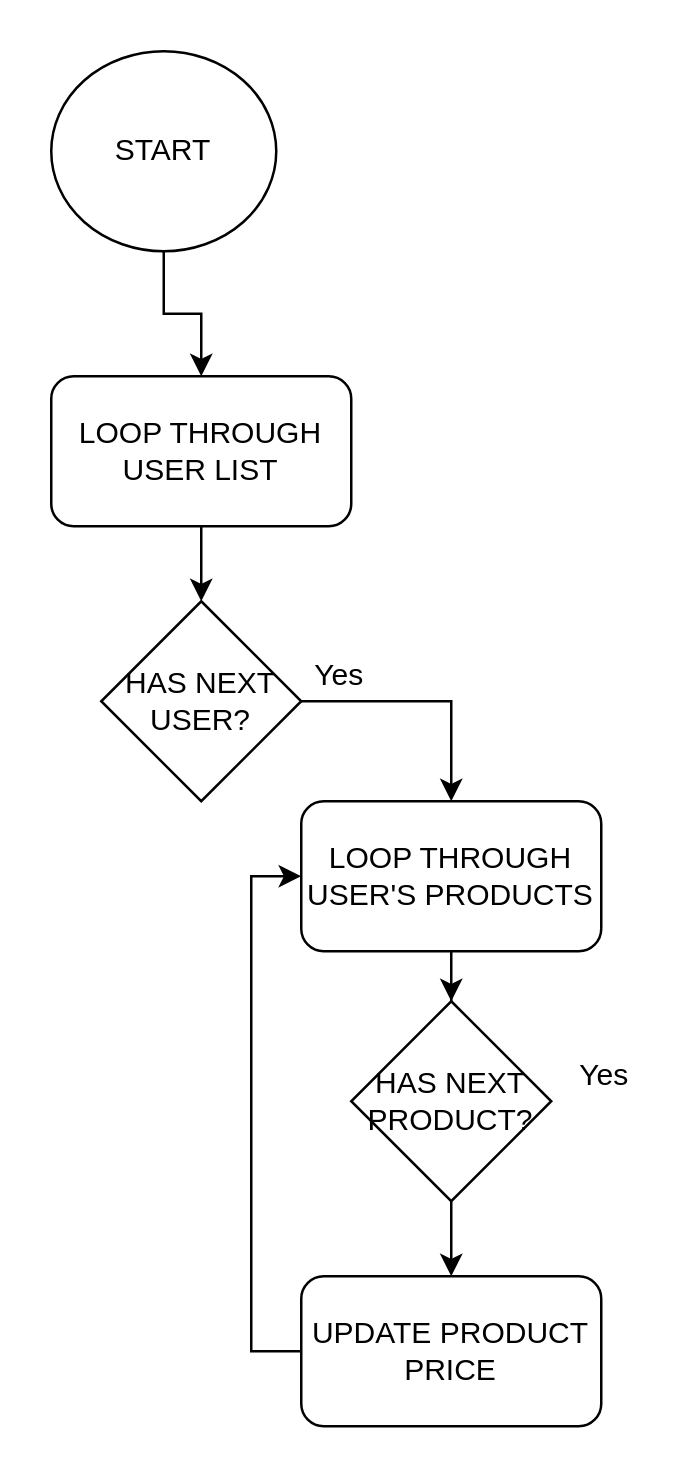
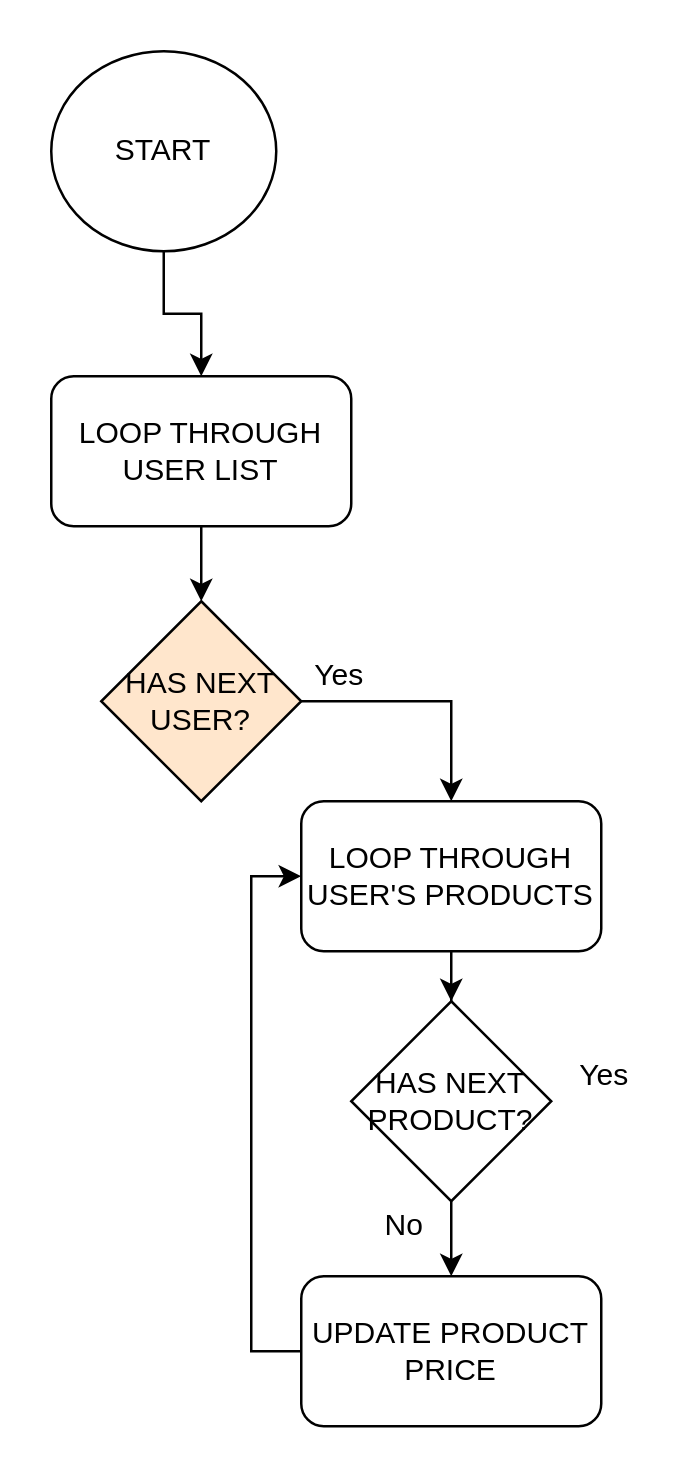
(201, 701) -> (201, 701)
none -> (404, 1226)
